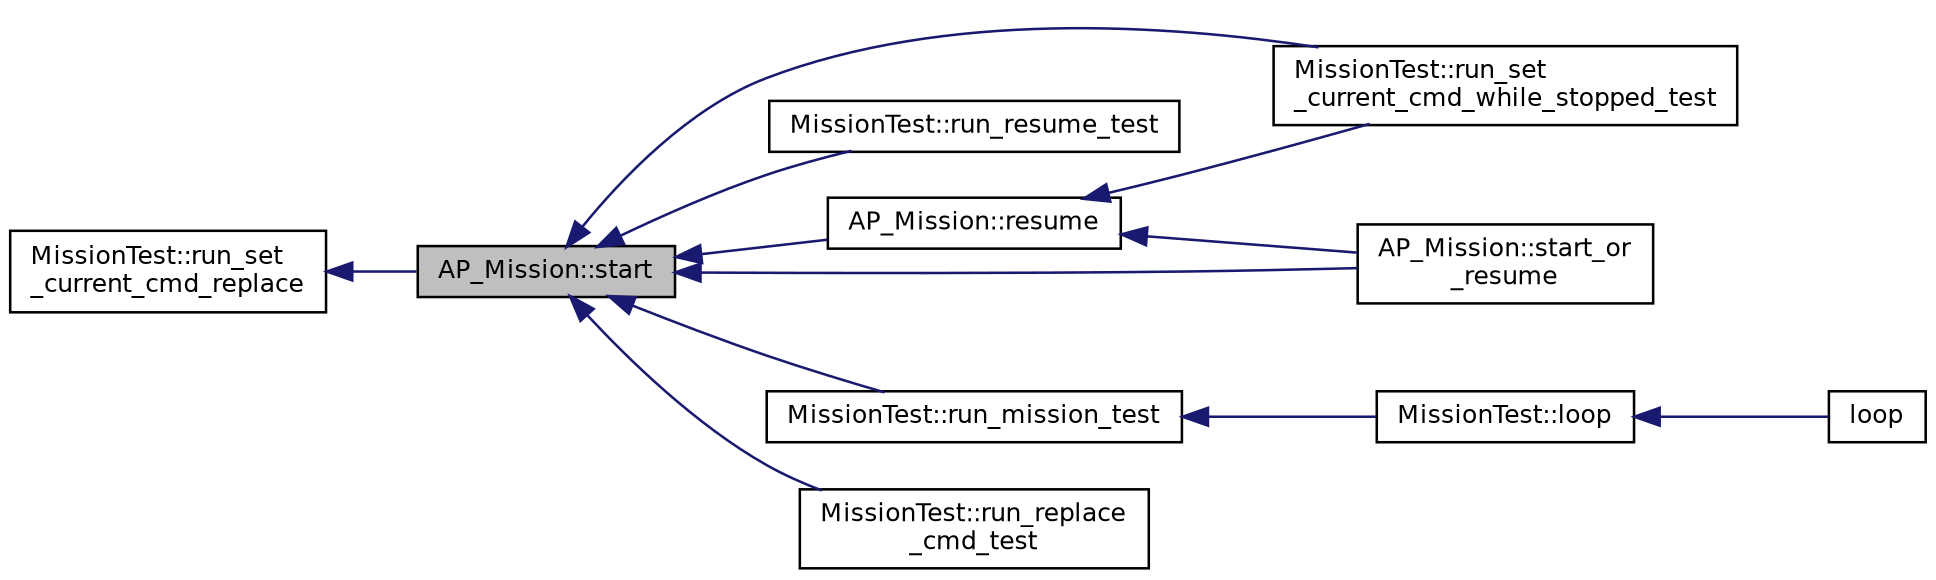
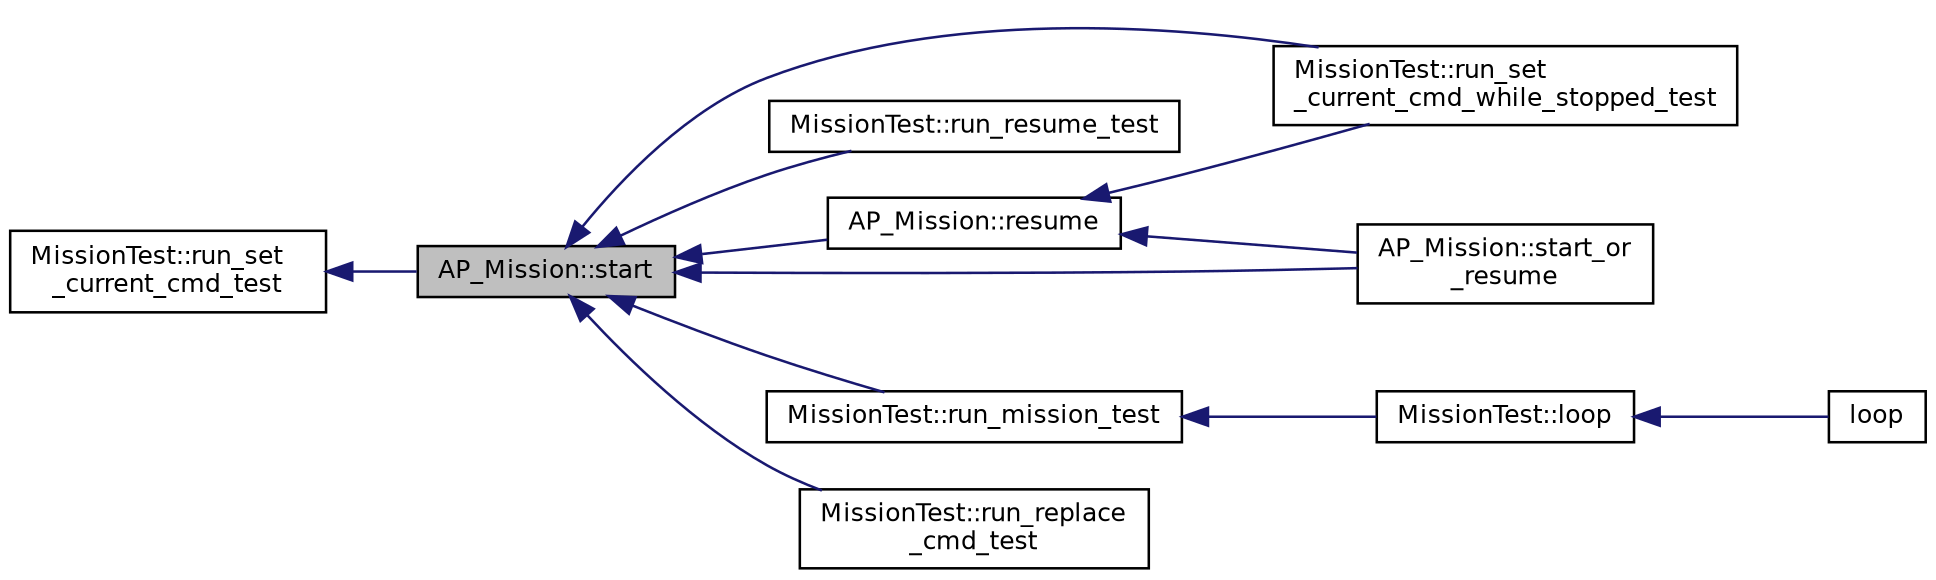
(168, 272) -> (168, 272)
